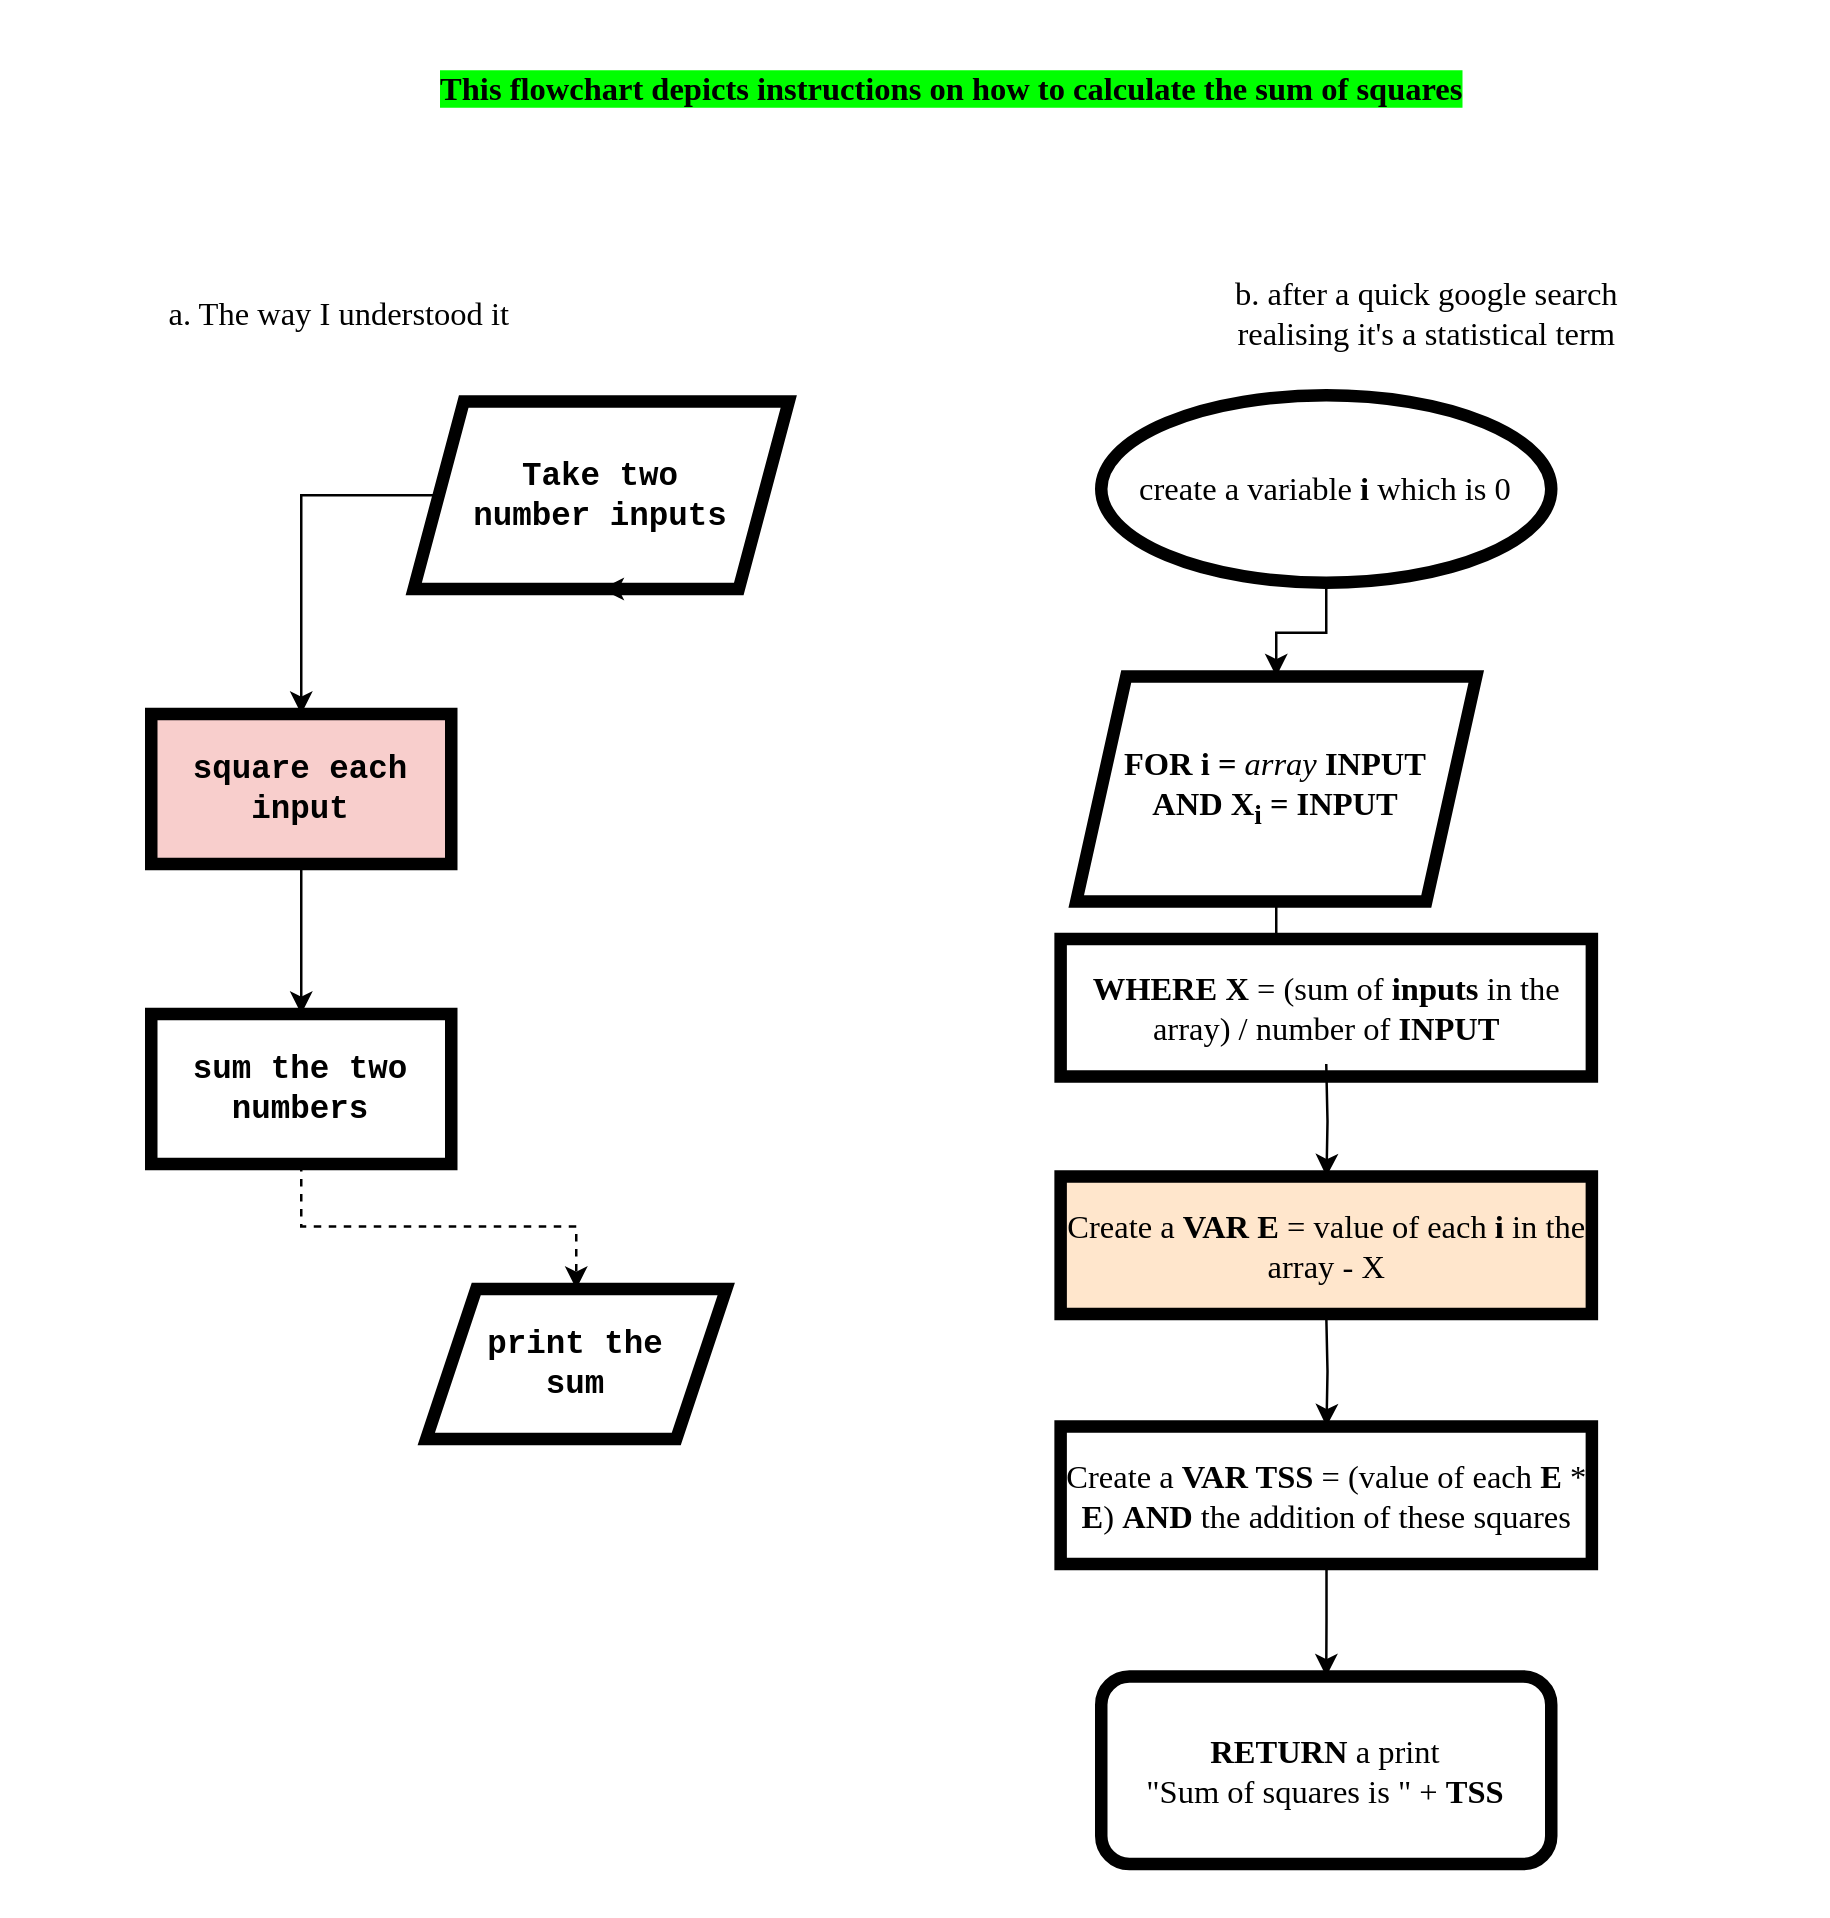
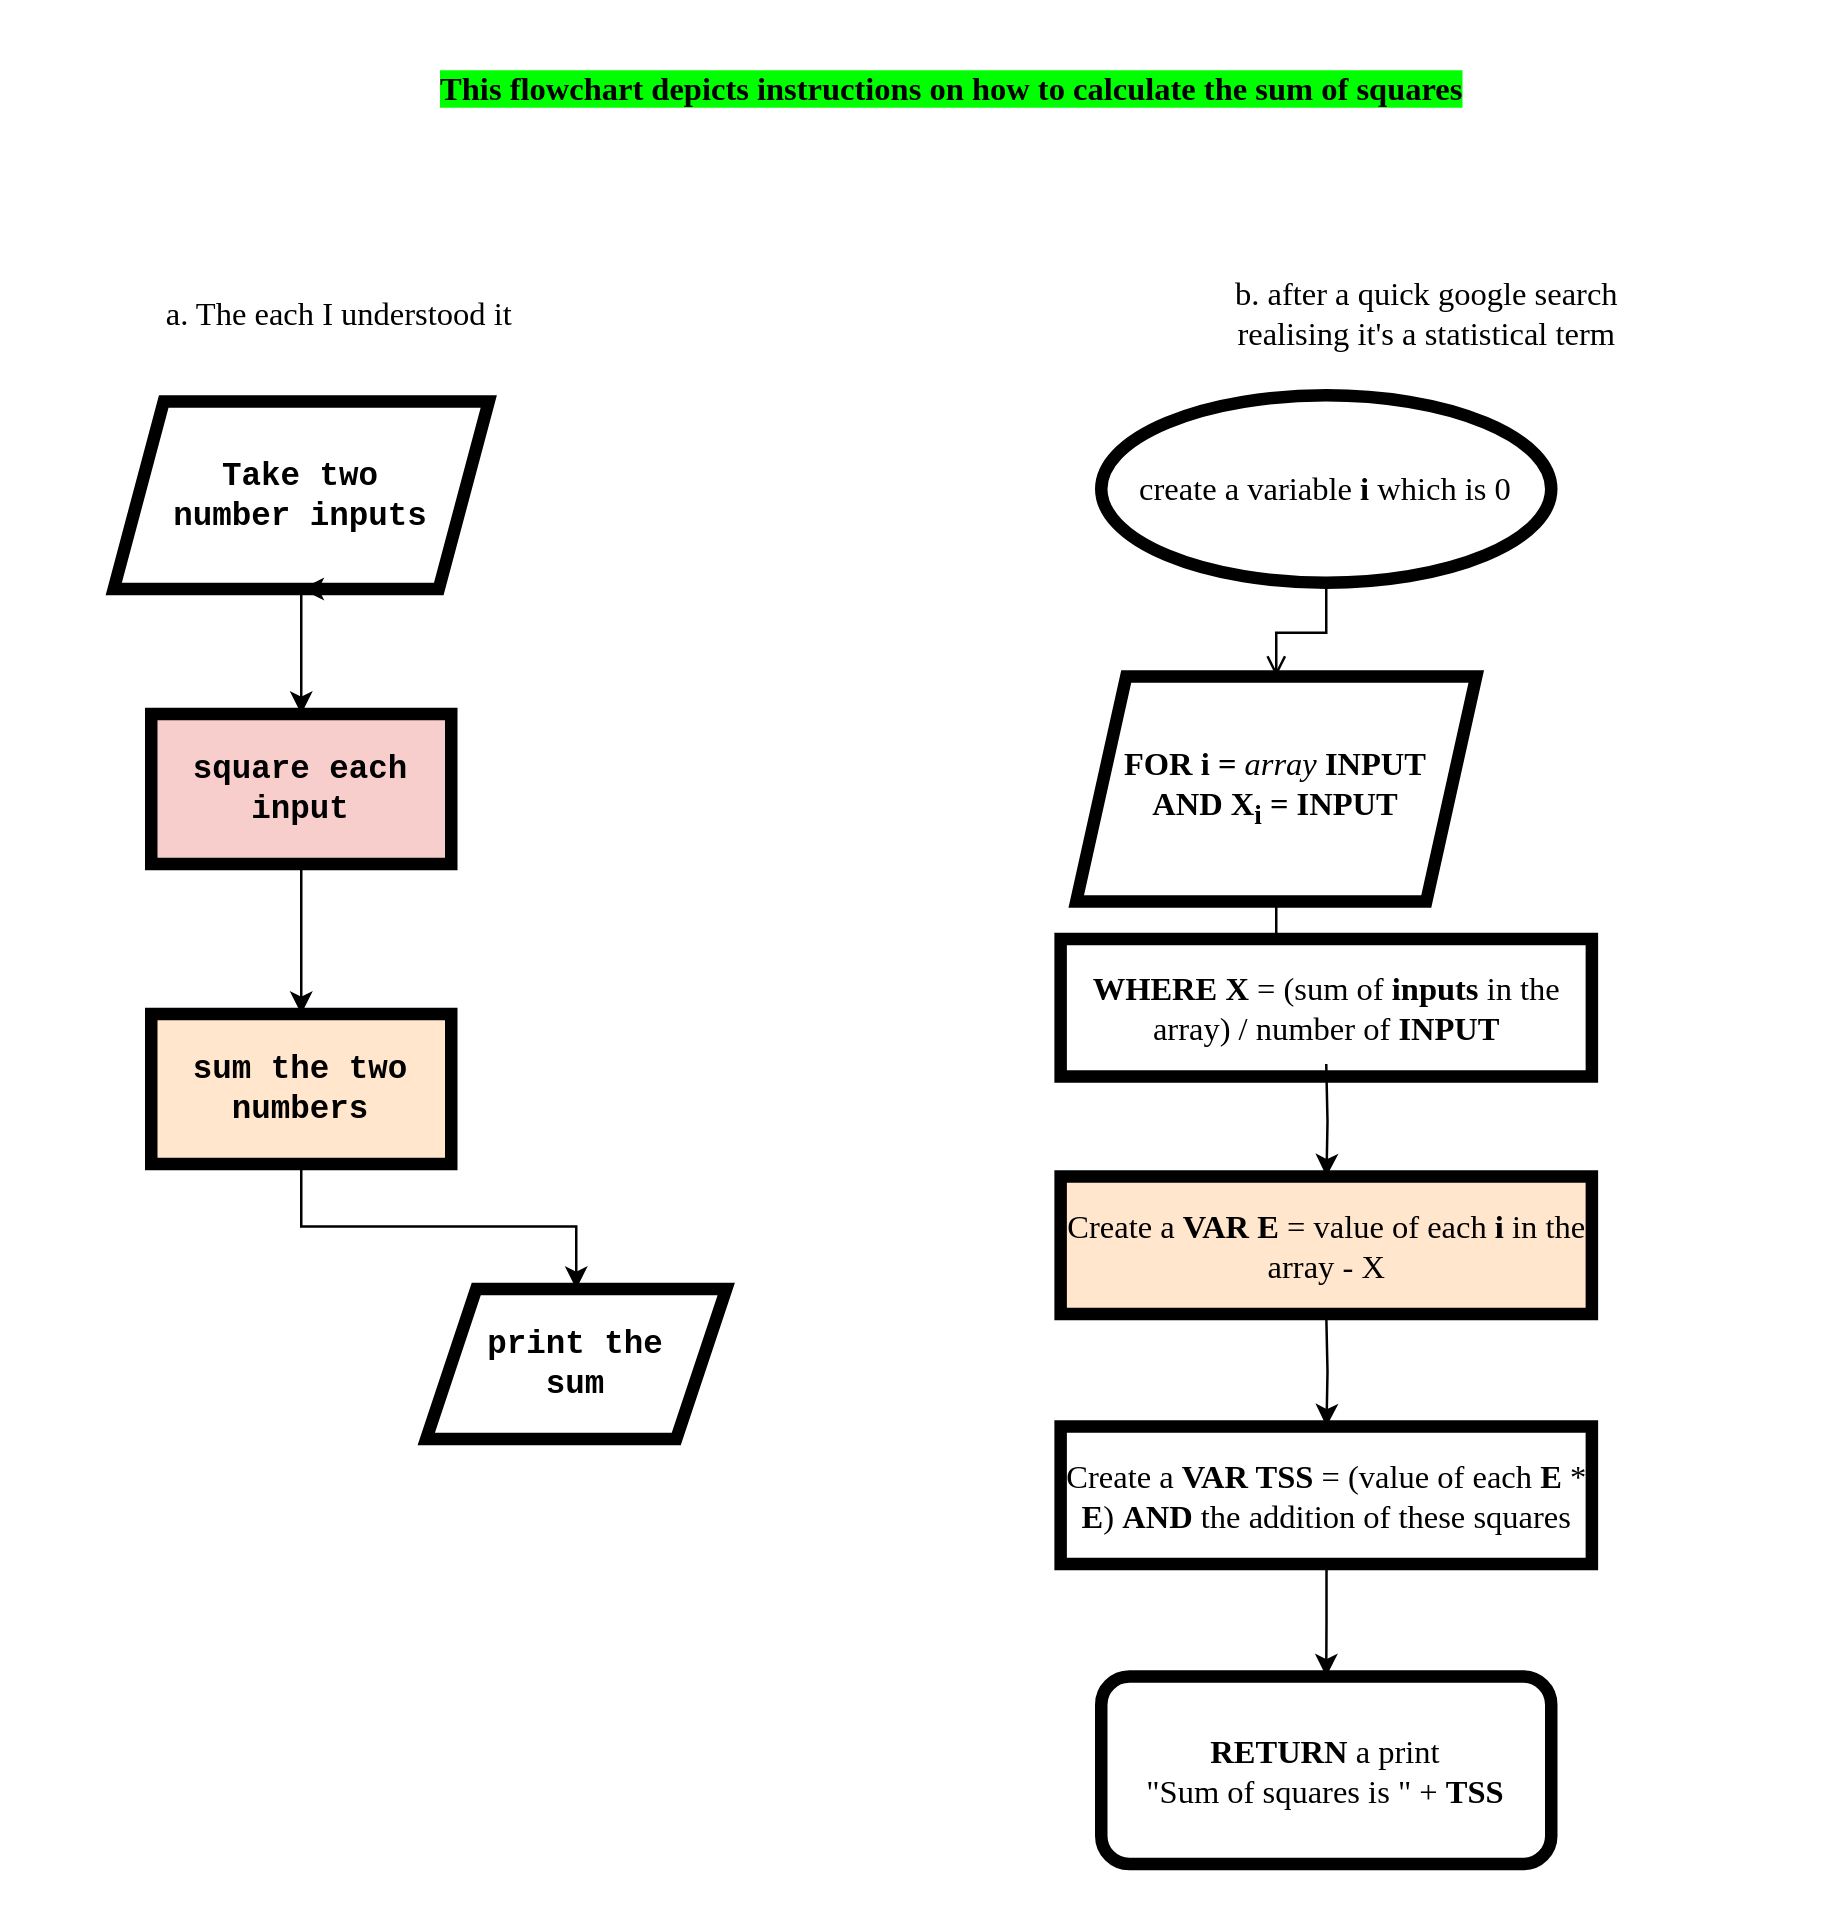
(340, 314) -> (340, 314)
(601, 495) -> (301, 495)
(1276, 658) -> (1276, 662)
(301, 1089) -> (301, 1089)
(429, 1226) -> (429, 1226)
